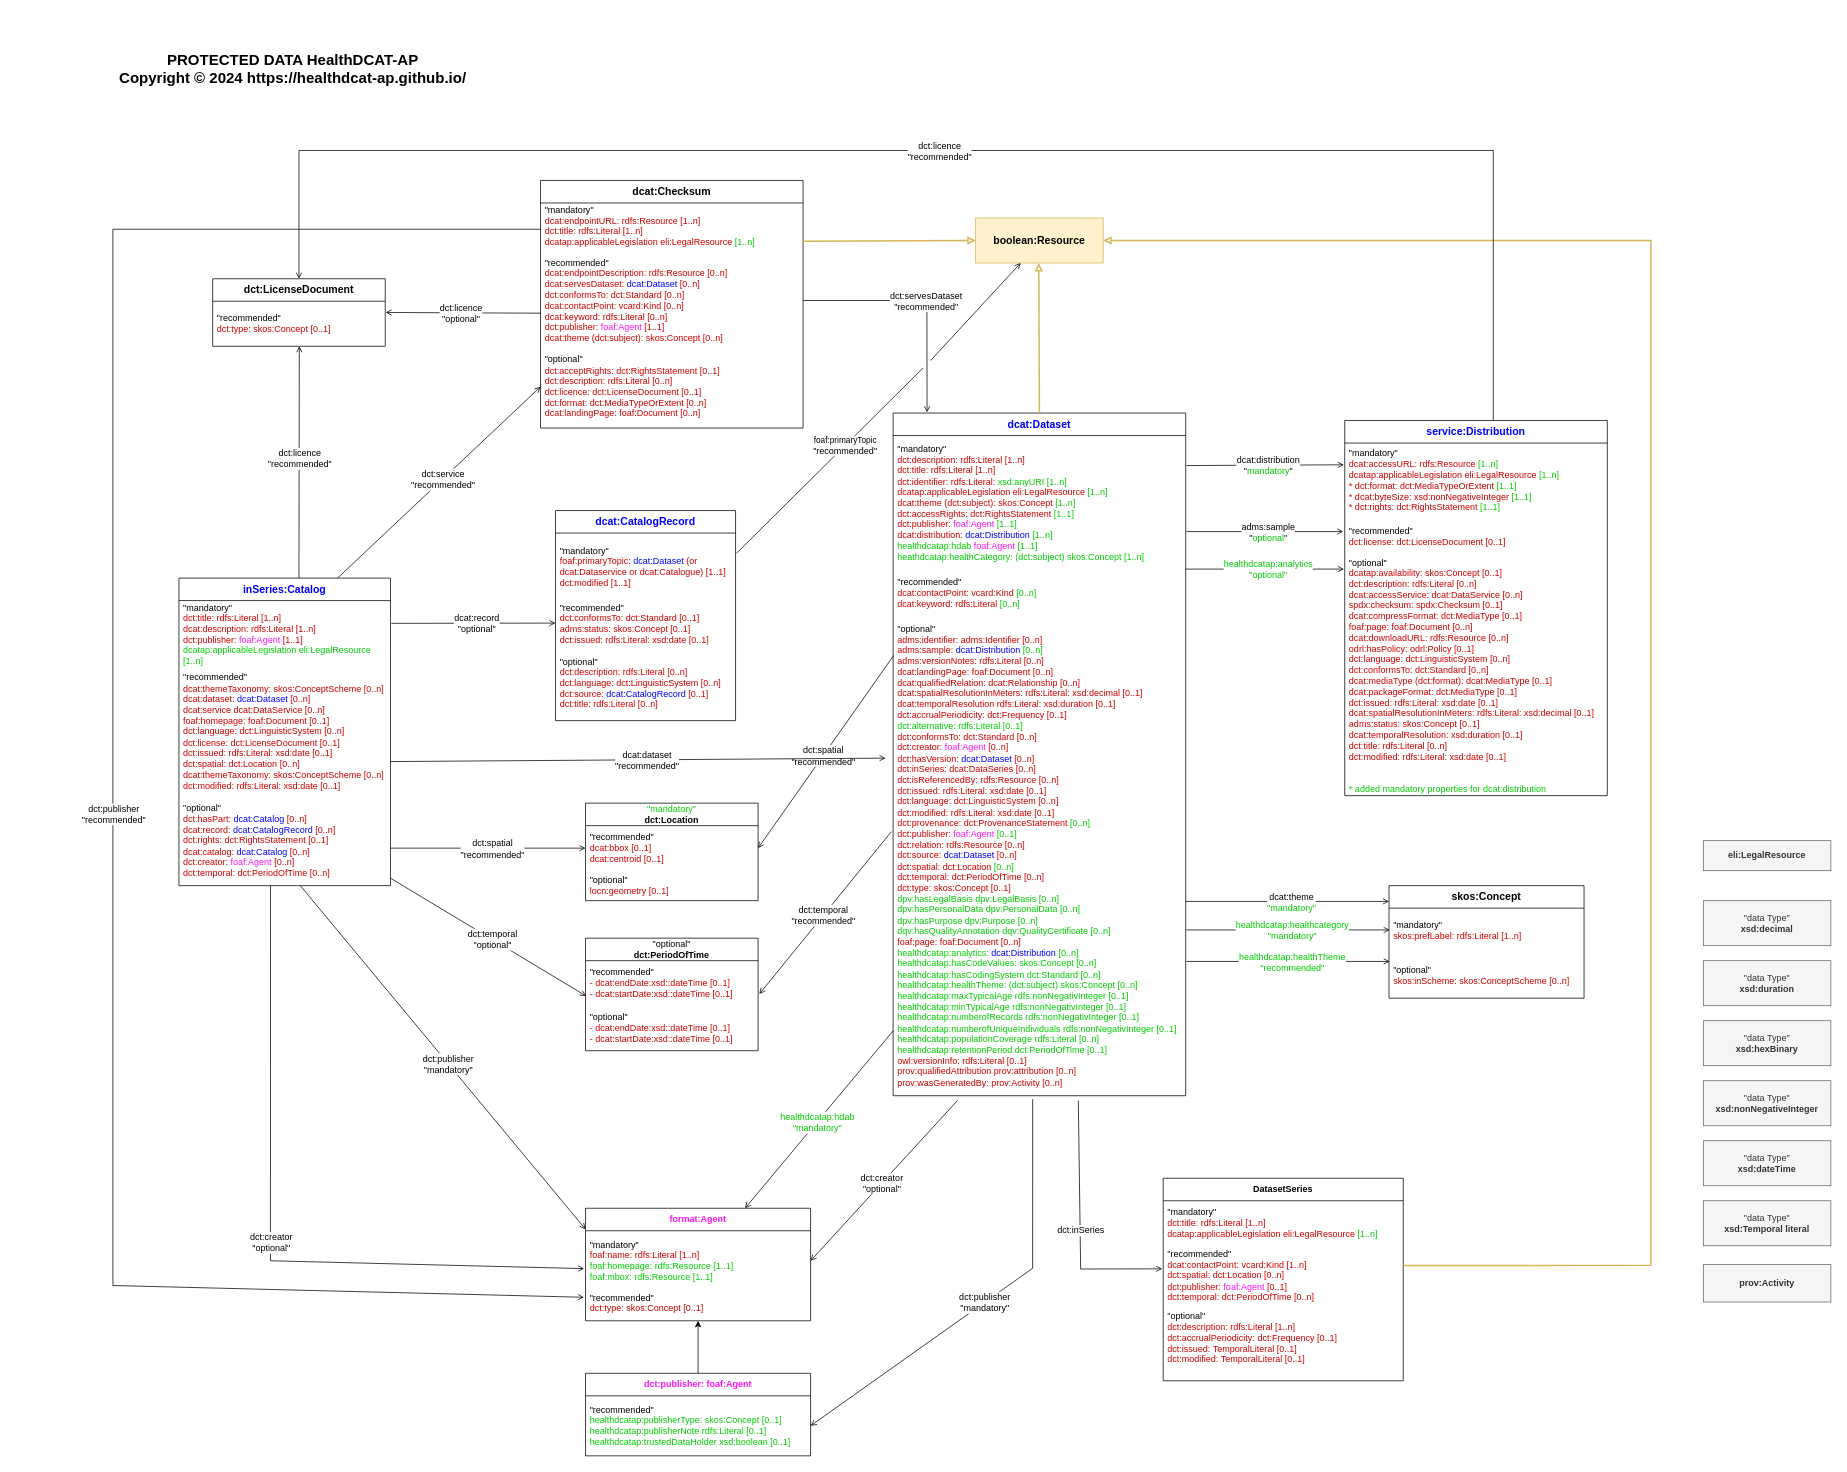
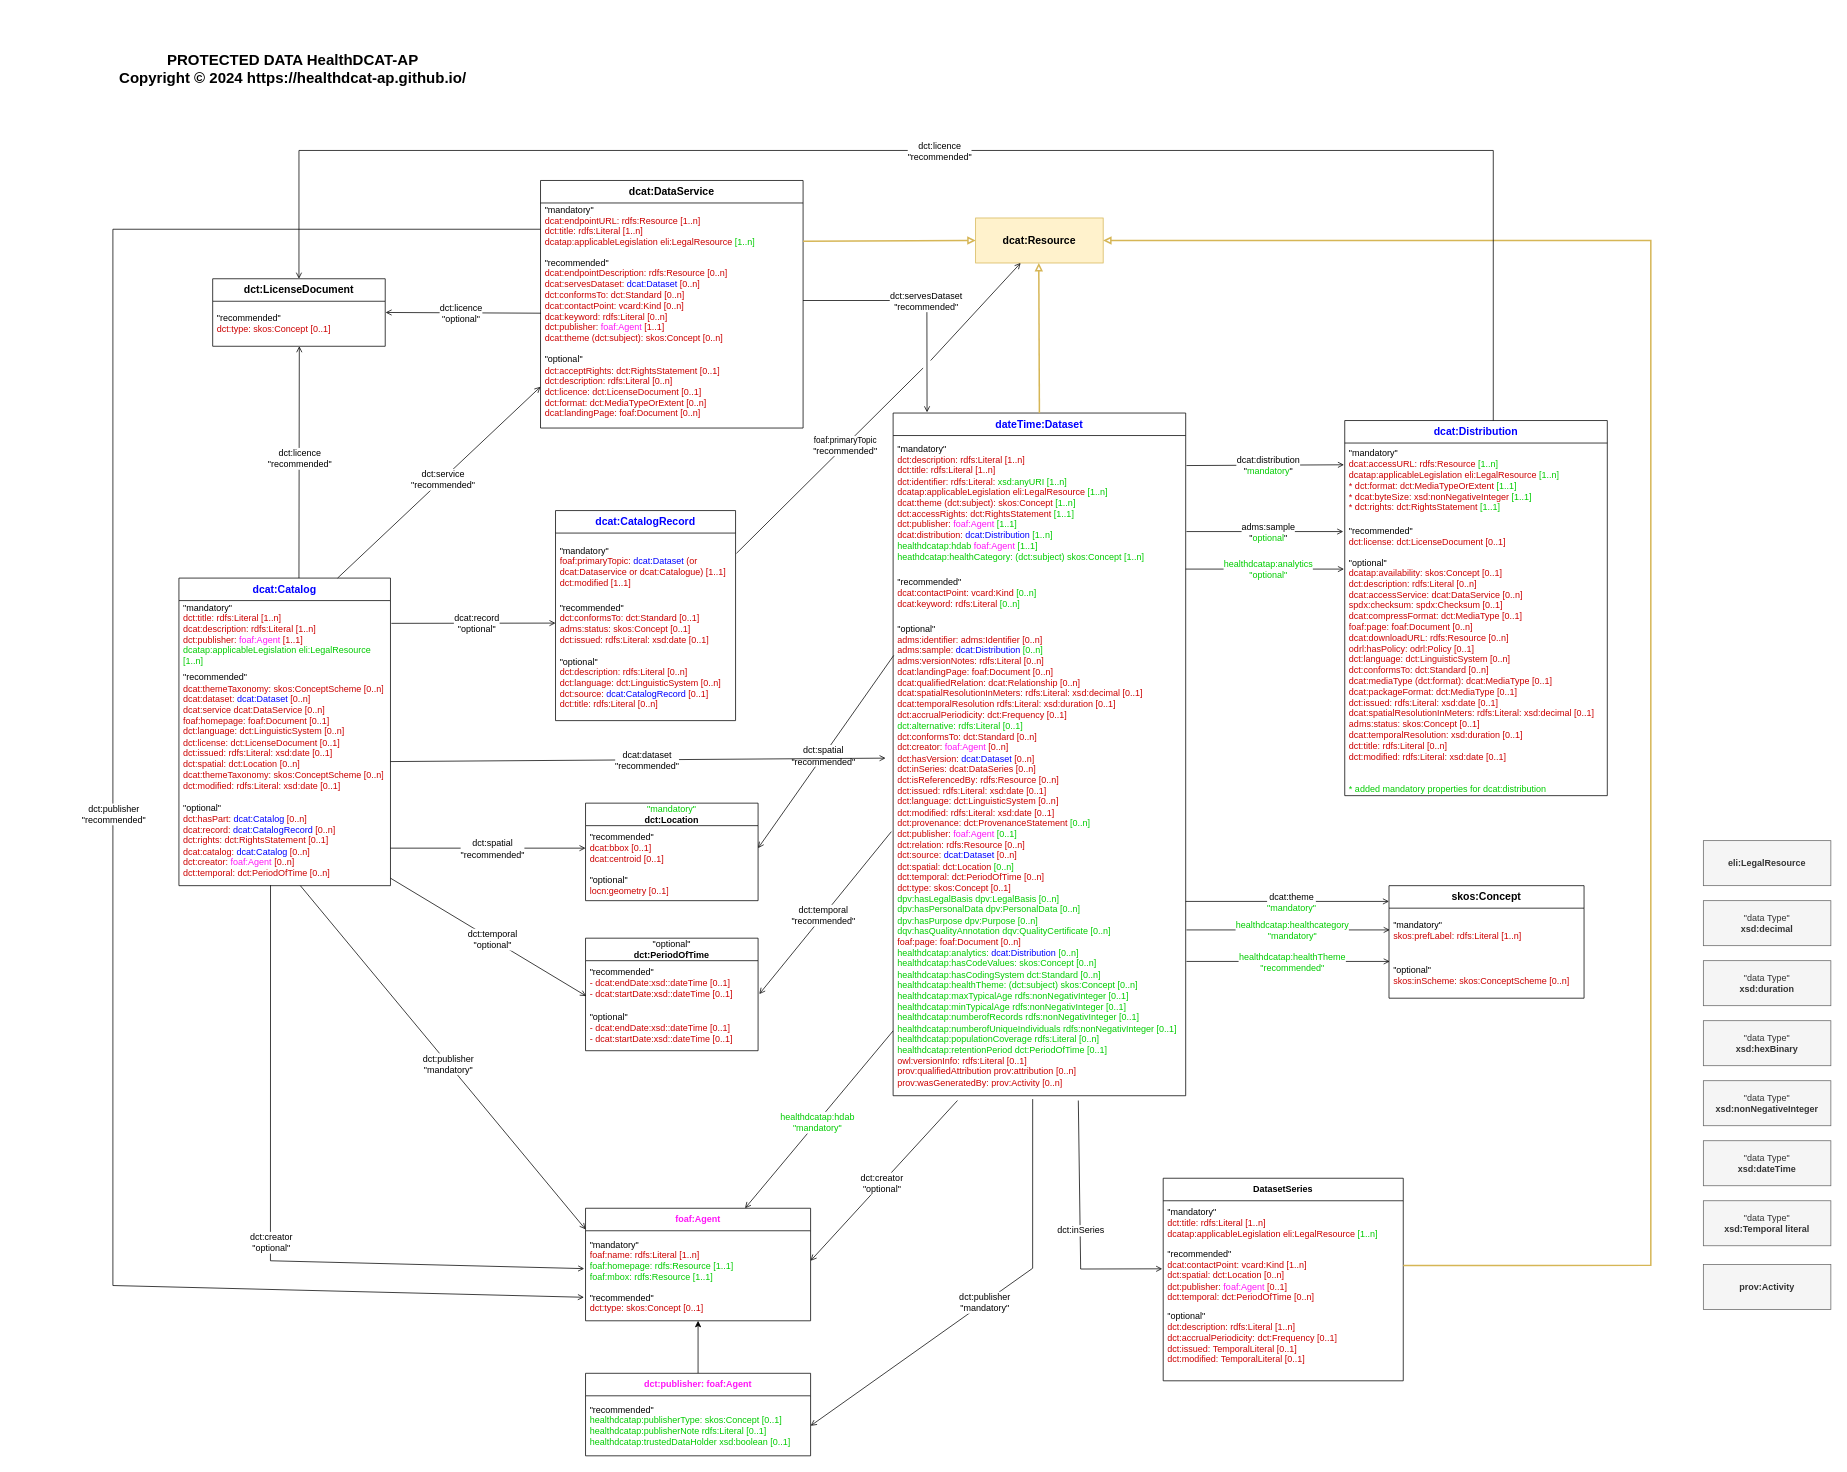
(672, 192) -> (672, 192)
(1039, 240) -> (1039, 240)
(1039, 424) -> (1039, 424)
(1476, 432) -> (1476, 432)
(285, 589) -> (285, 589)
(1767, 855) -> (1767, 863)
(698, 1219) -> (698, 1219)
(1767, 1283) -> (1767, 1287)
